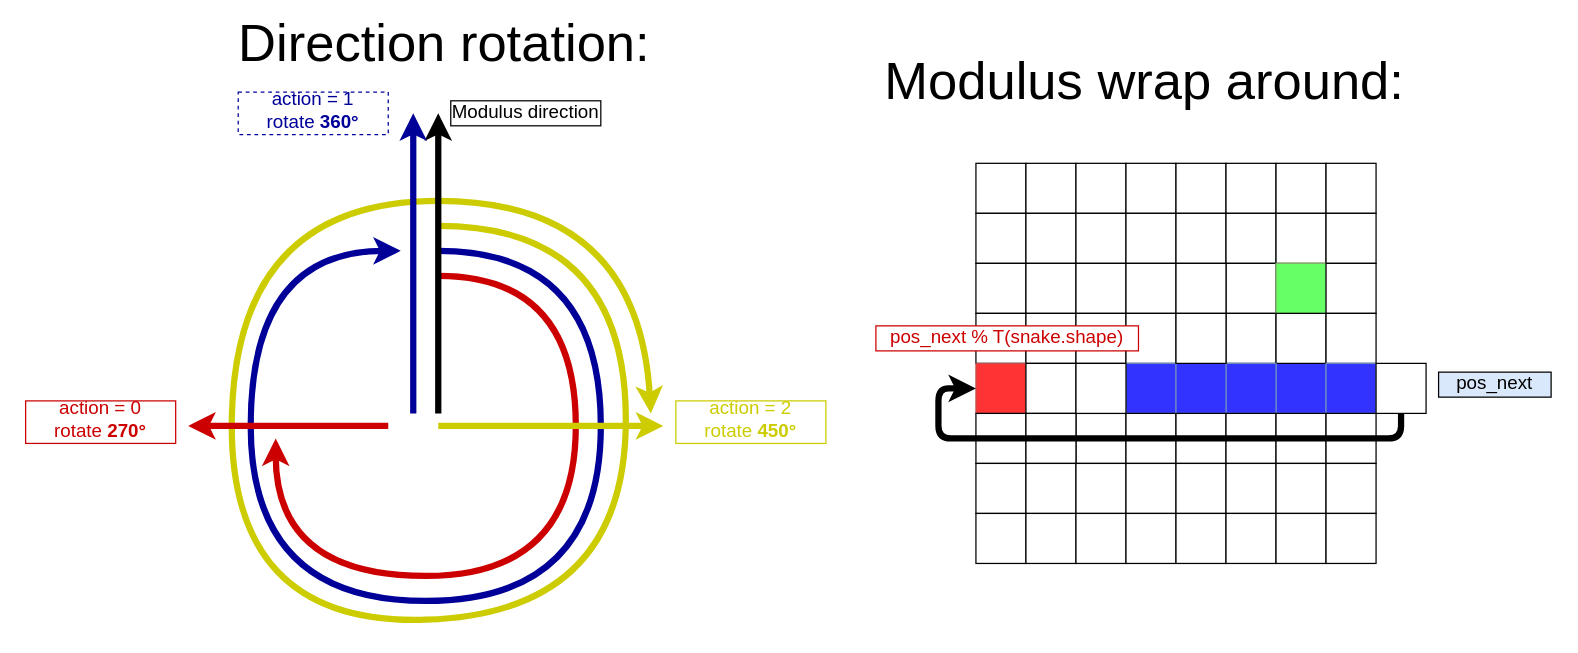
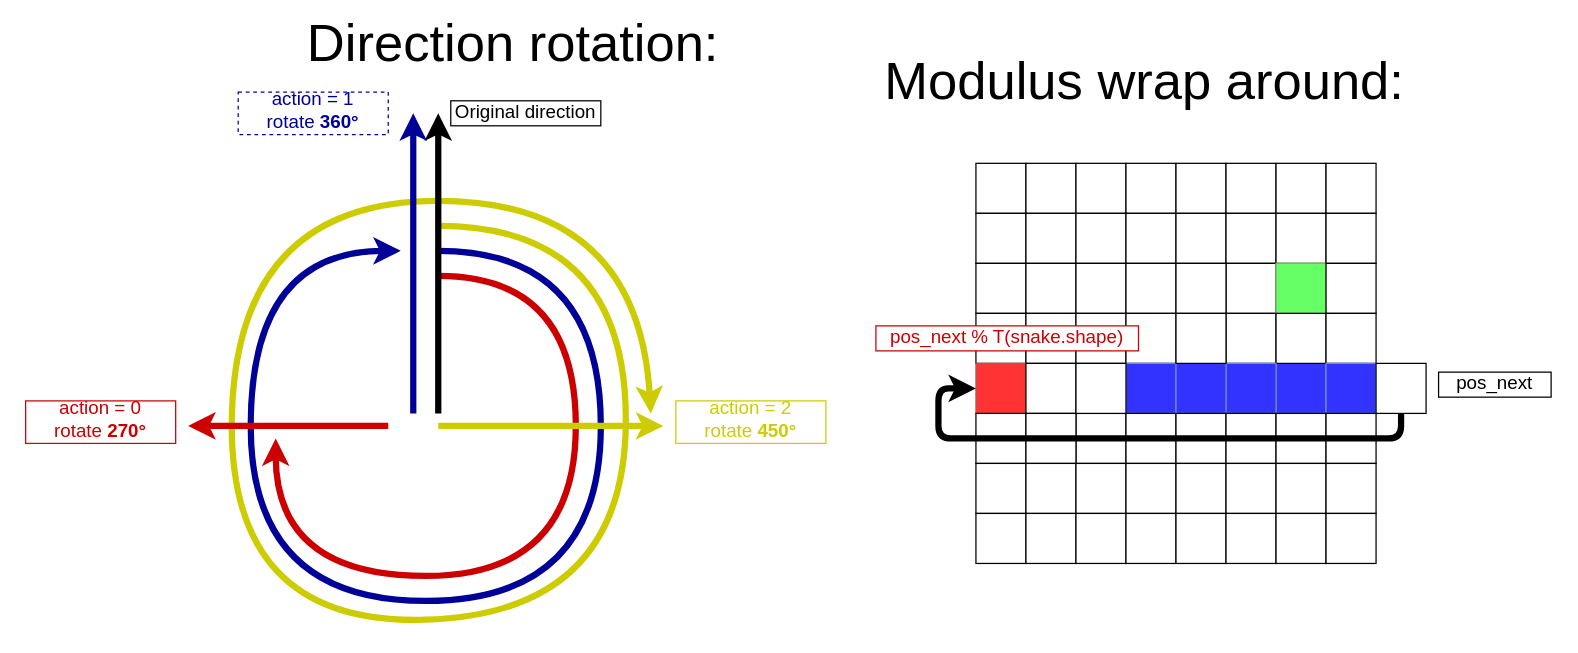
(444, 44) -> (513, 44)
(526, 111) -> (526, 111)
(1494, 384) -> (1494, 384)
